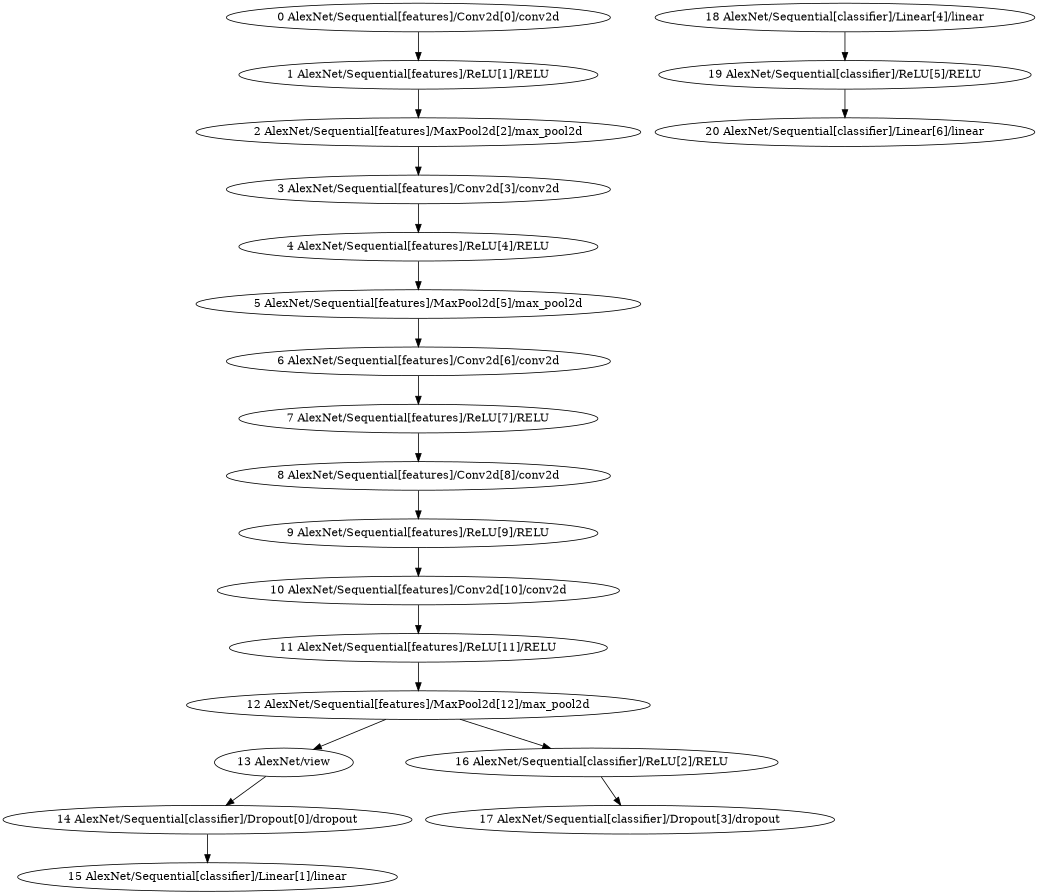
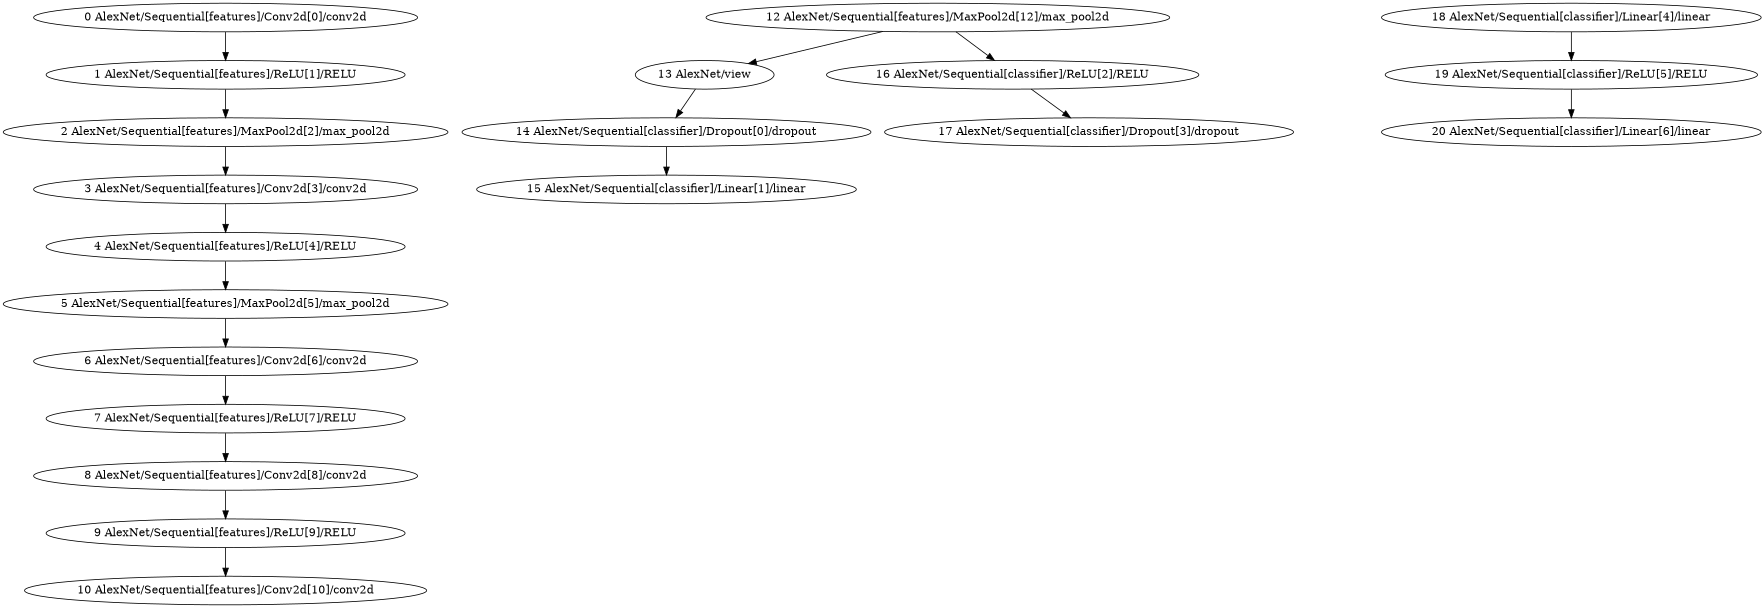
(418, 648) -> none
